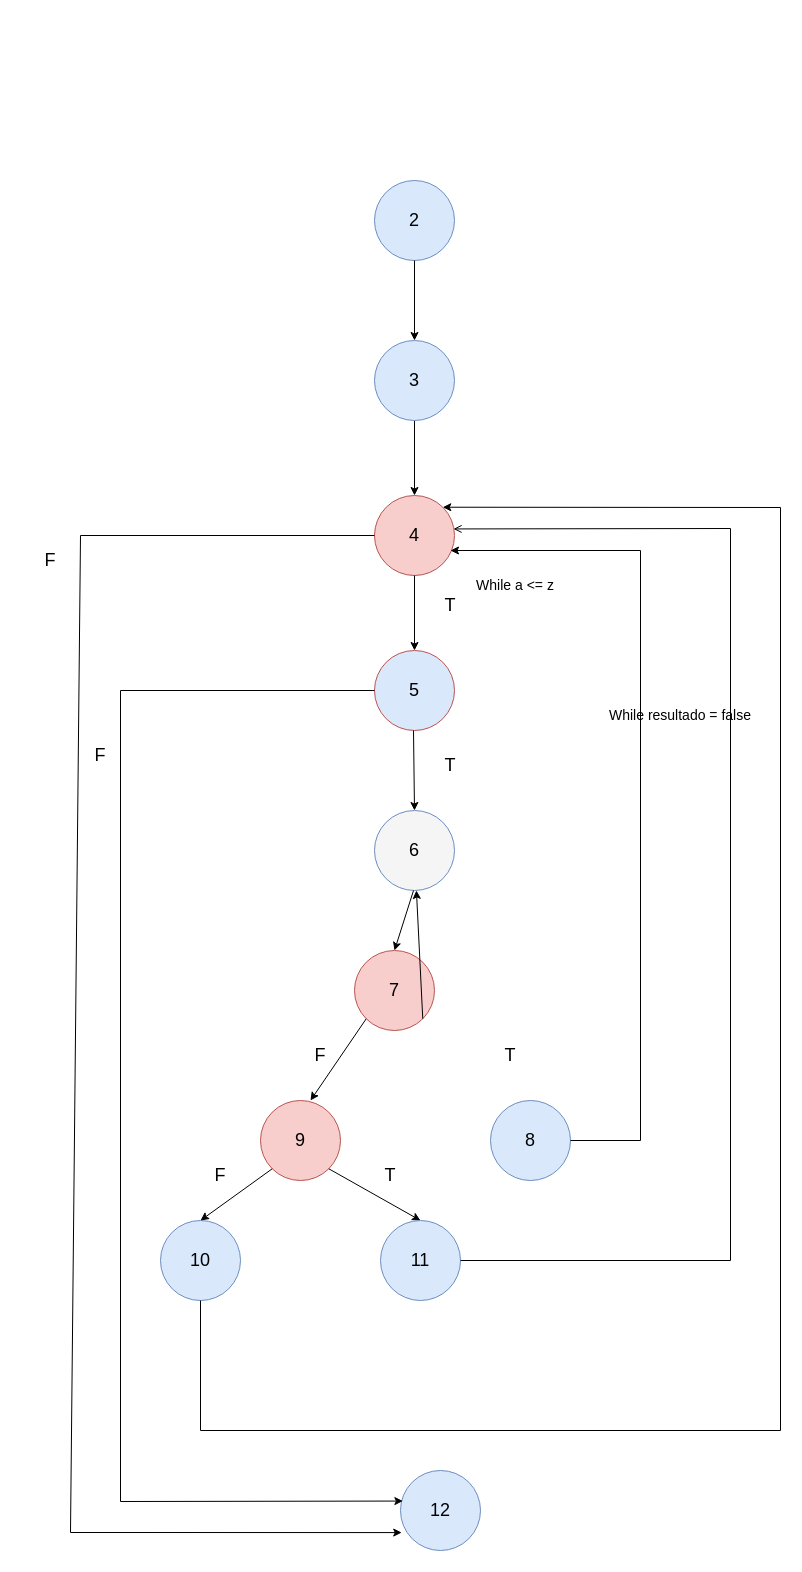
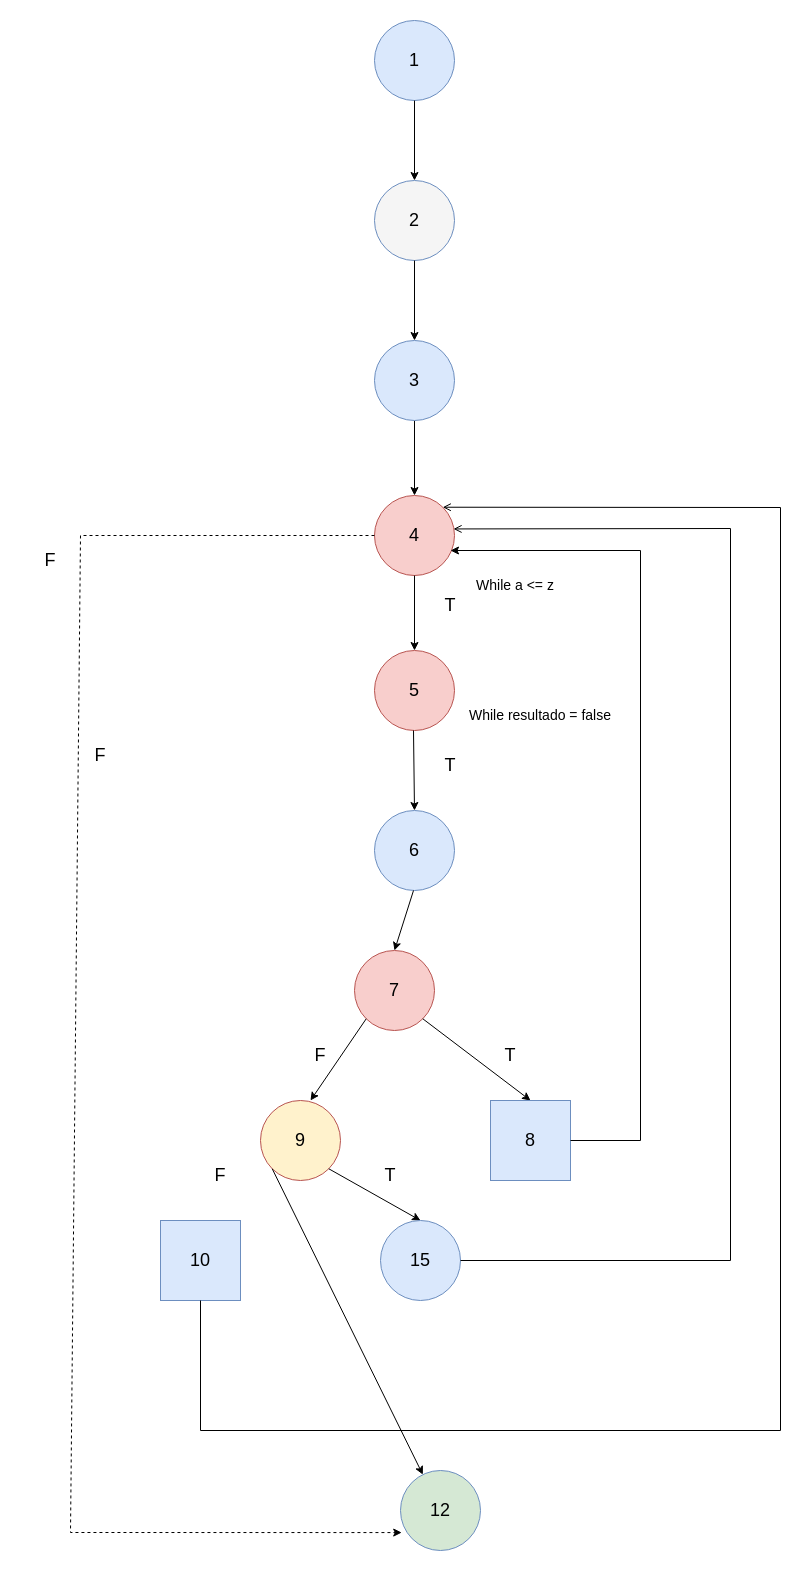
none -> (415, 61)
none -> (415, 137)
(415, 221) -> (415, 221)
(451, 507) -> (449, 507)
(415, 691) -> (415, 691)
(681, 716) -> (541, 716)
(415, 851) -> (415, 851)
(420, 958) -> (474, 1058)
(75, 1050) -> (75, 1050)
(121, 1107) -> none
(301, 1141) -> (301, 1141)
(531, 1141) -> (531, 1141)
(239, 1193) -> (346, 1319)
(201, 1261) -> (201, 1261)
(421, 1261) -> (421, 1261)
(441, 1511) -> (441, 1511)
